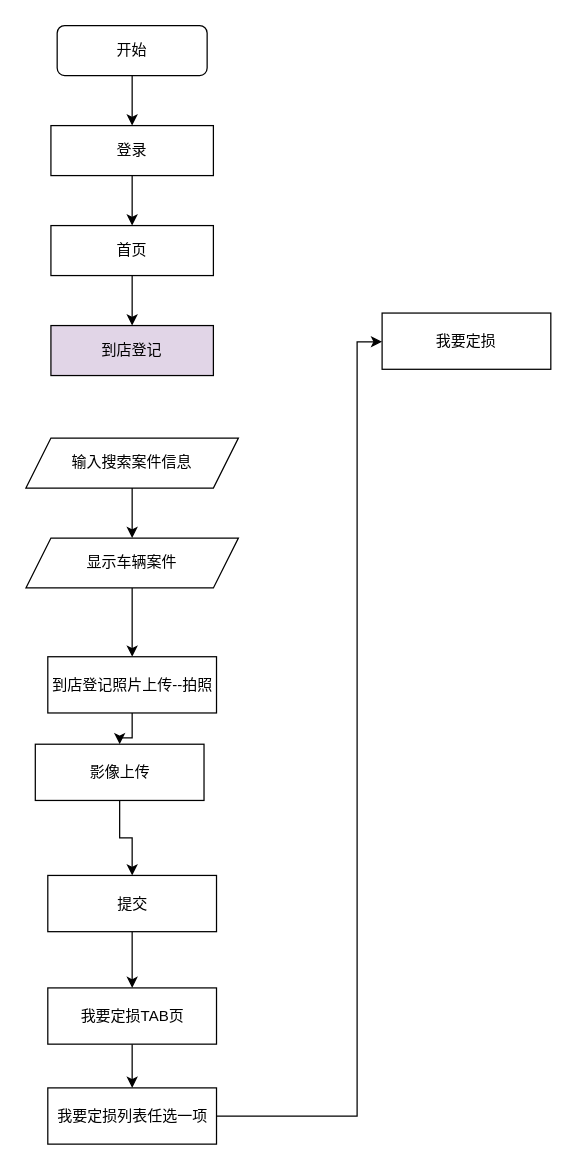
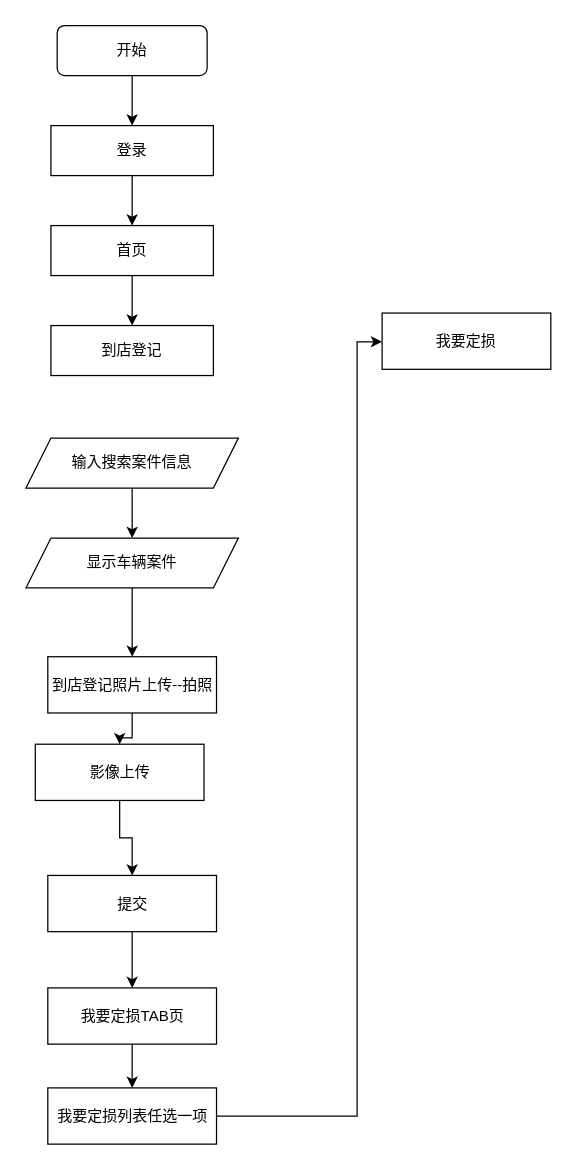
(132, 351) -> (132, 351)
